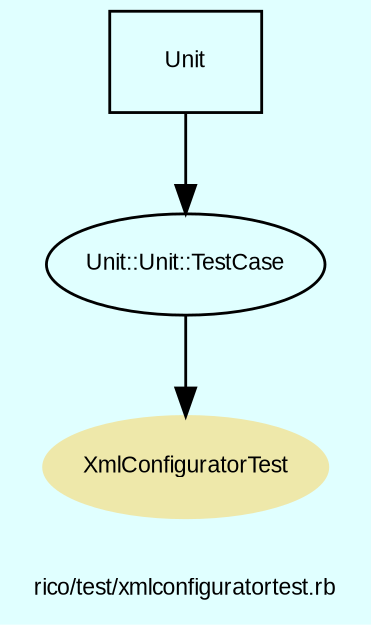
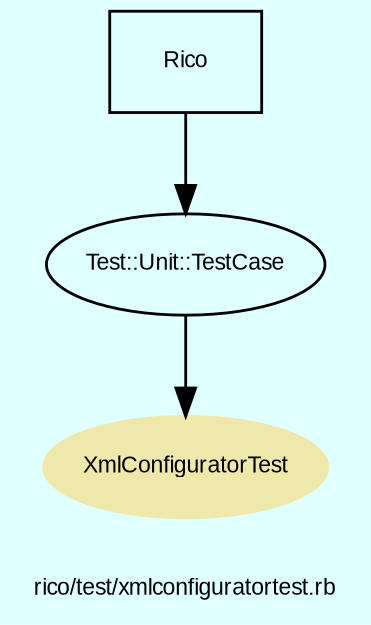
(186, 62) -> (186, 62)
(186, 265) -> (186, 265)
